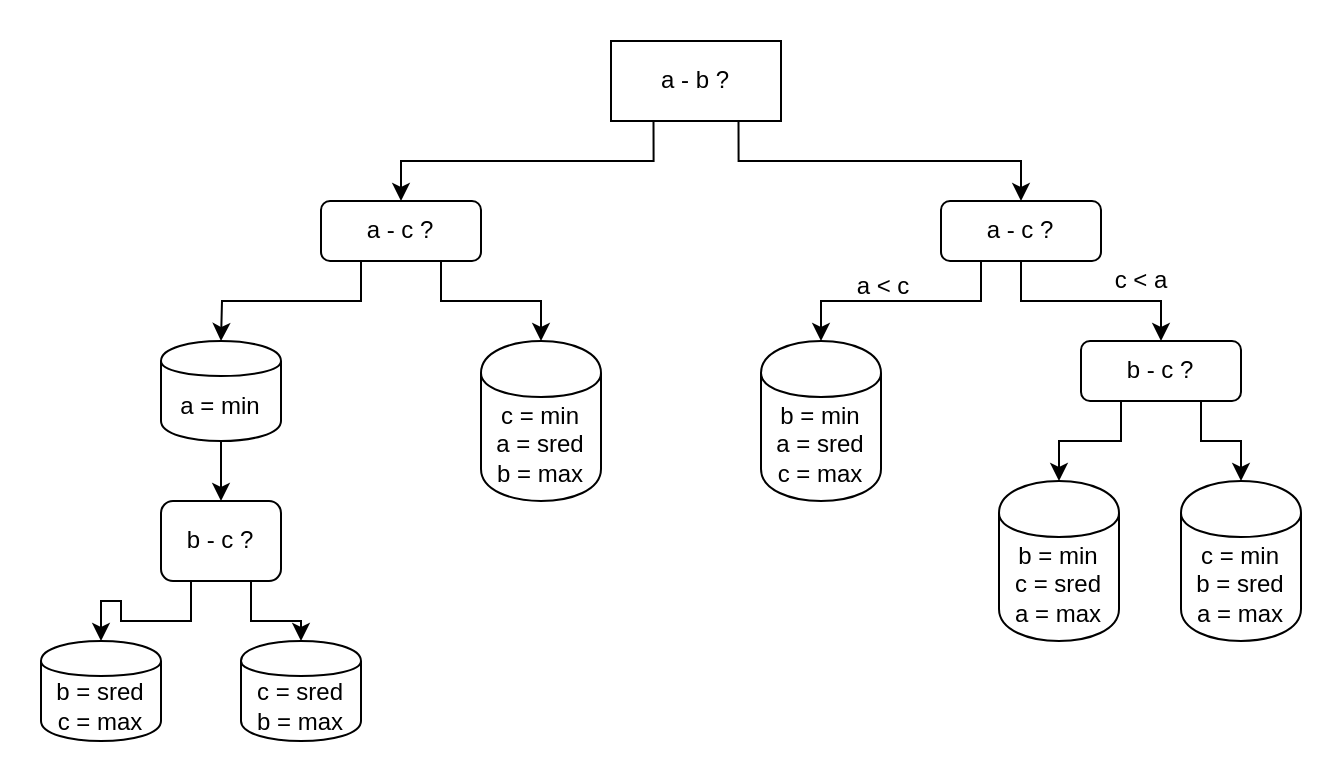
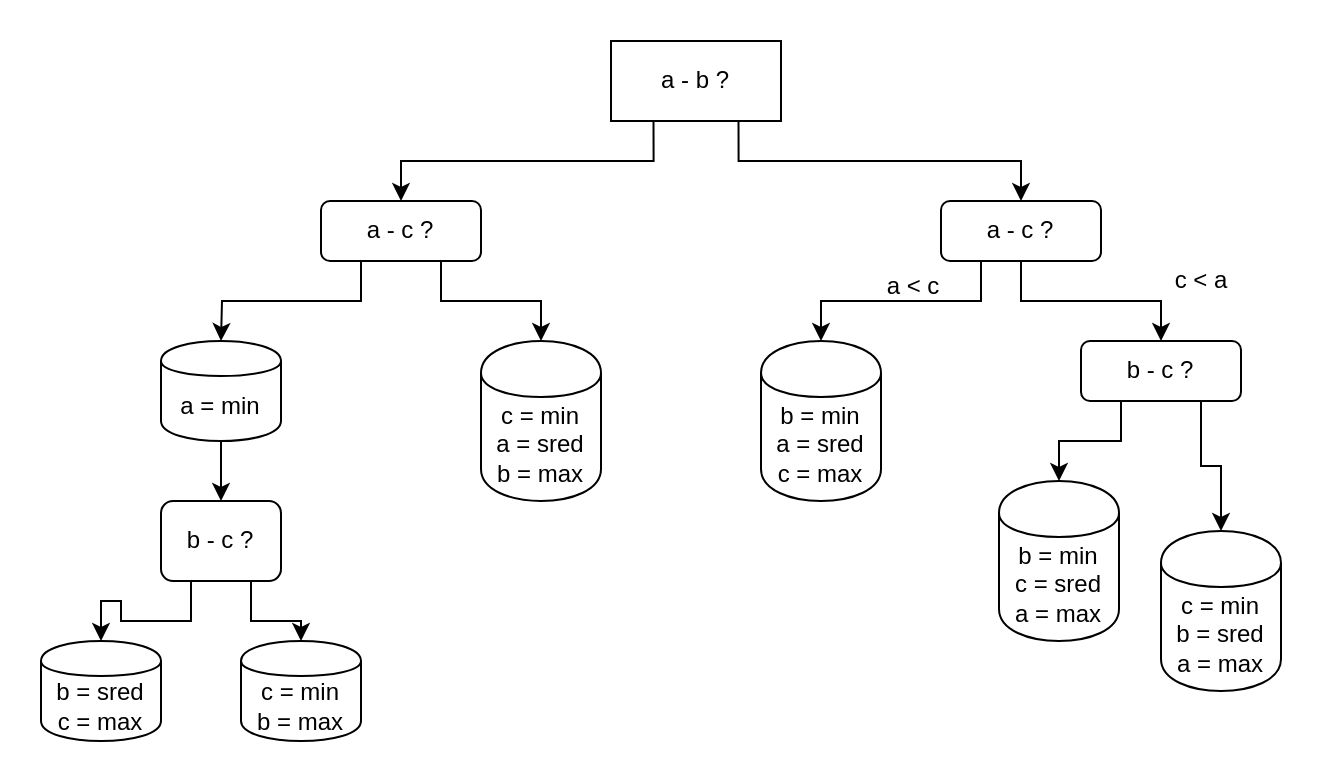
(1141, 281) -> (1201, 281)
(883, 287) -> (913, 287)
(1241, 561) -> (1221, 611)
(301, 707) -> (301, 707)
